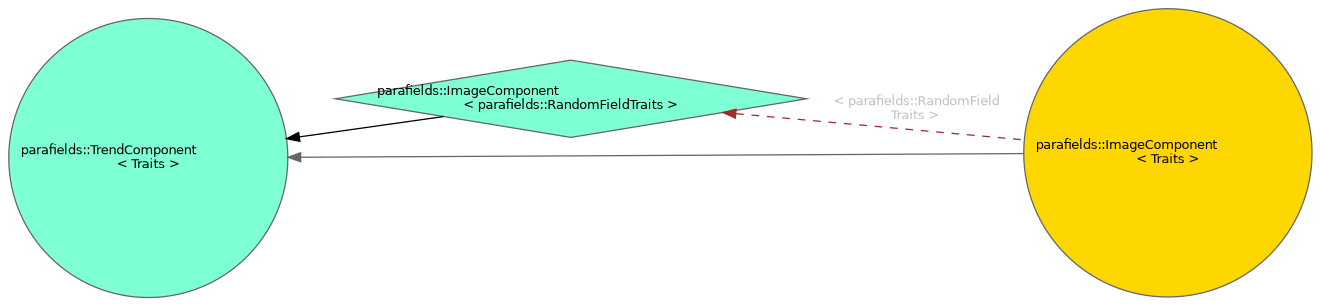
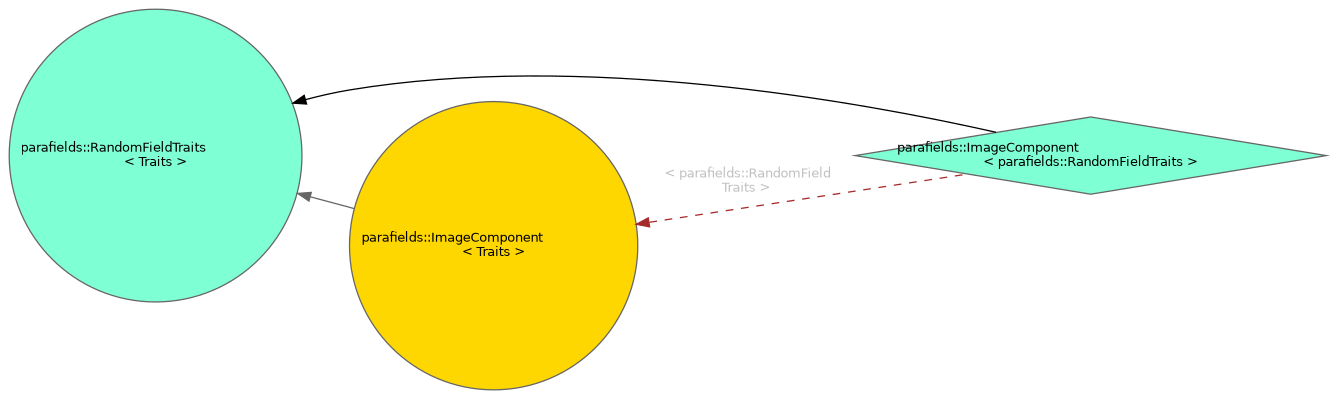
(880, 127) -> (808, 198)
(148, 158) -> (156, 156)
